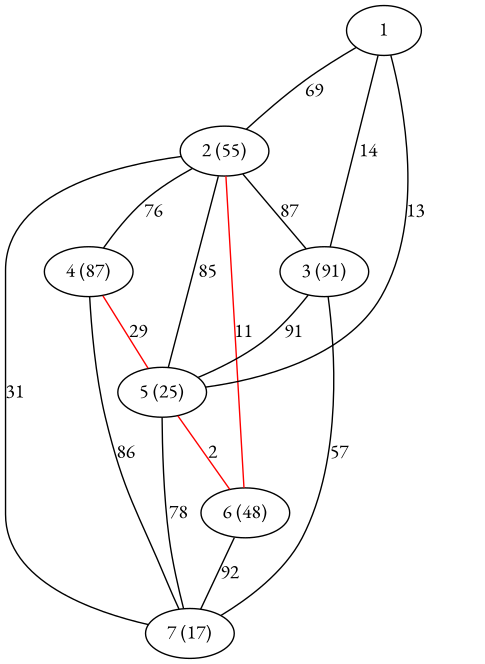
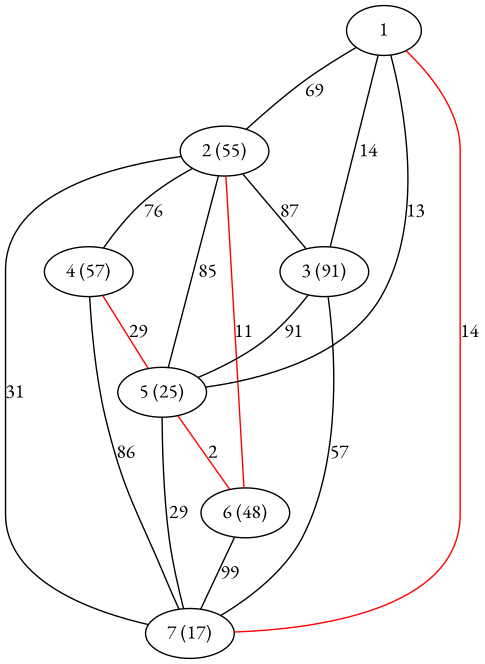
(89, 272) -> (89, 272)
none -> (460, 414)
(179, 513) -> (179, 513)
(230, 573) -> (230, 573)
